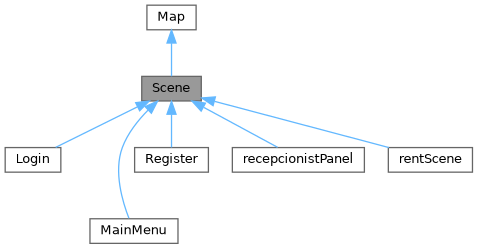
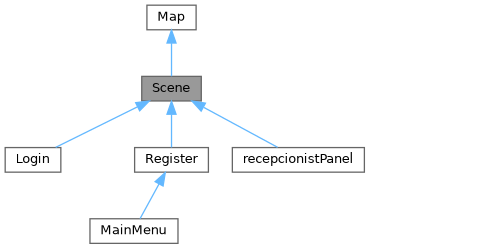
(430, 160) -> none
(119, 161) -> (150, 201)
